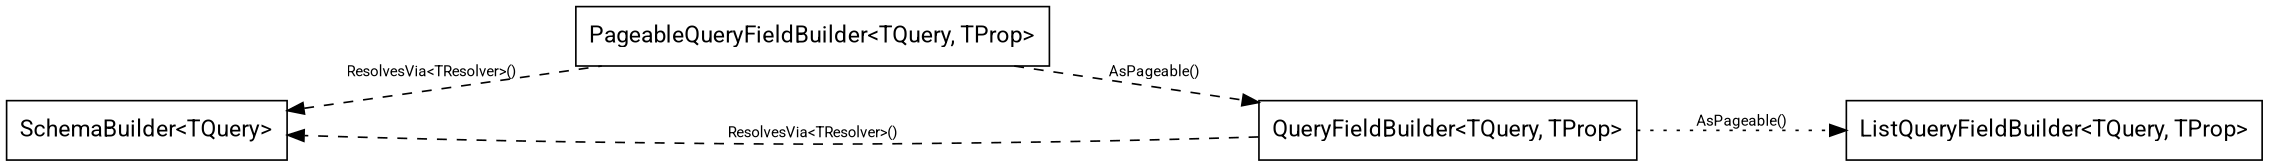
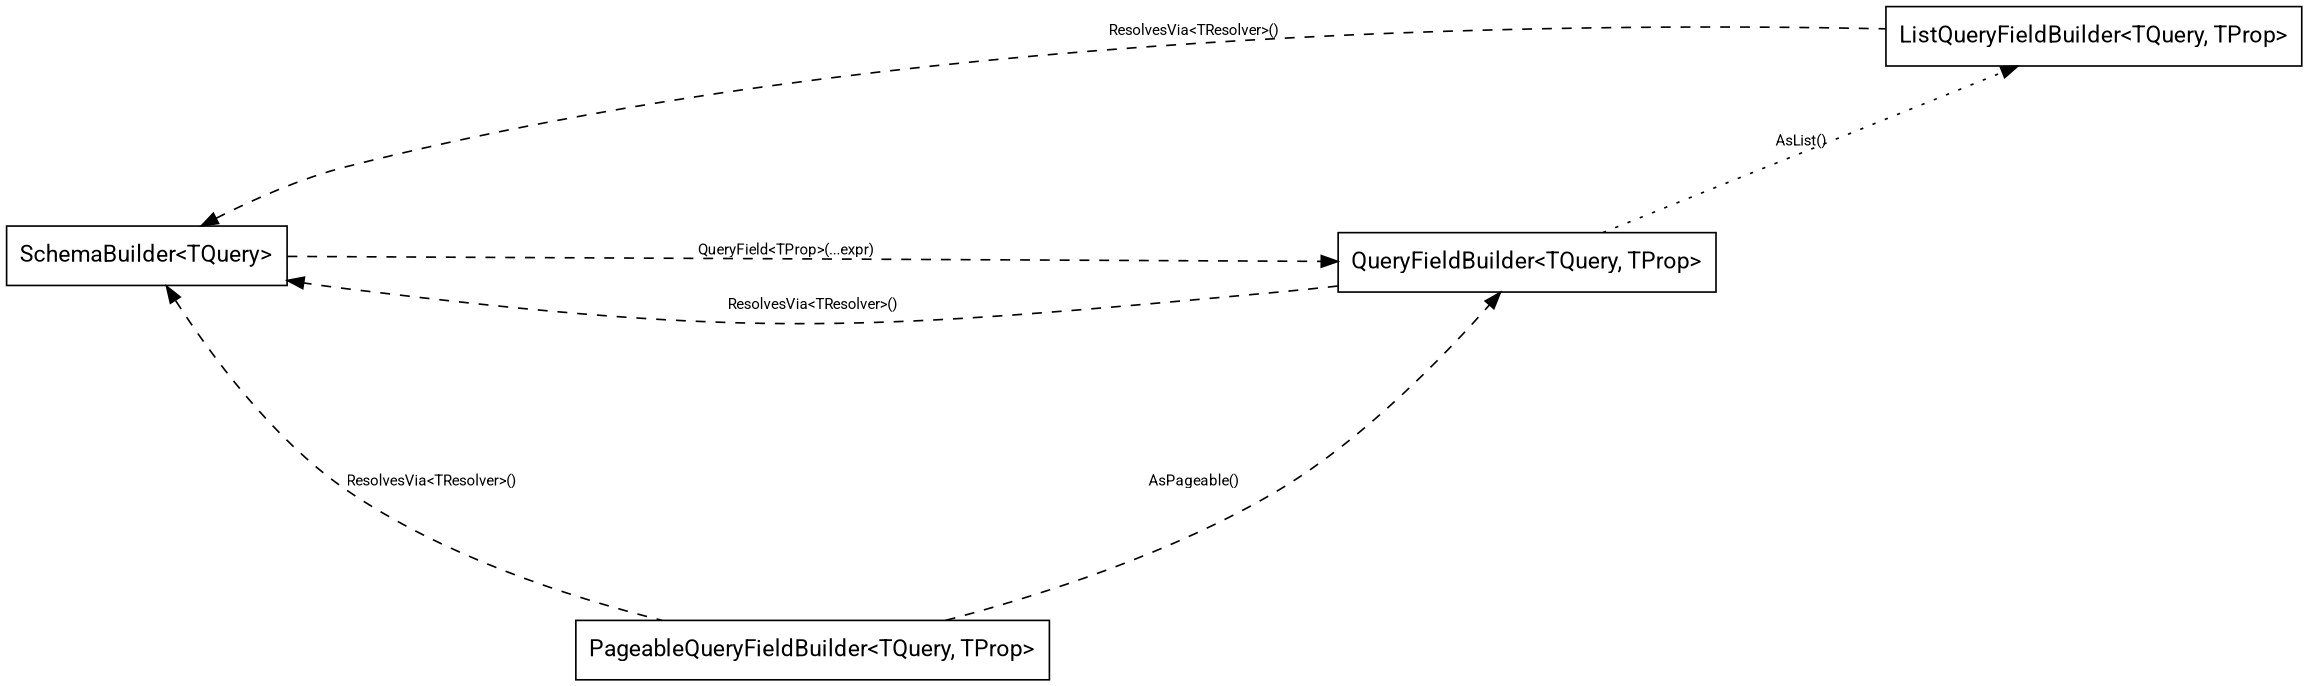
none -> (1041, 56)
(1742, 122) -> (1801, 142)
none -> (804, 259)
